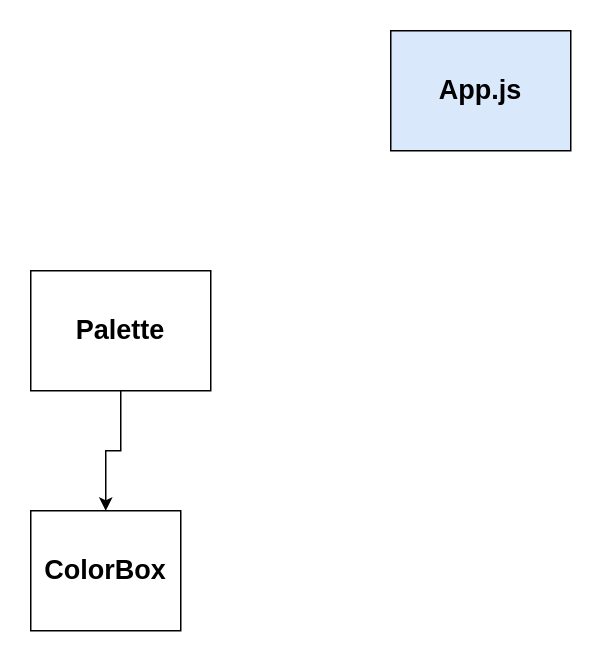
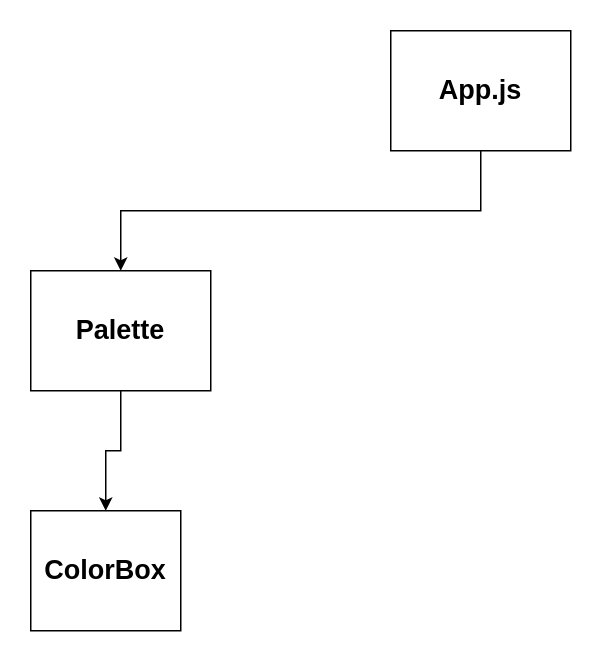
(481, 91) -> (481, 91)
none -> (306, 211)
